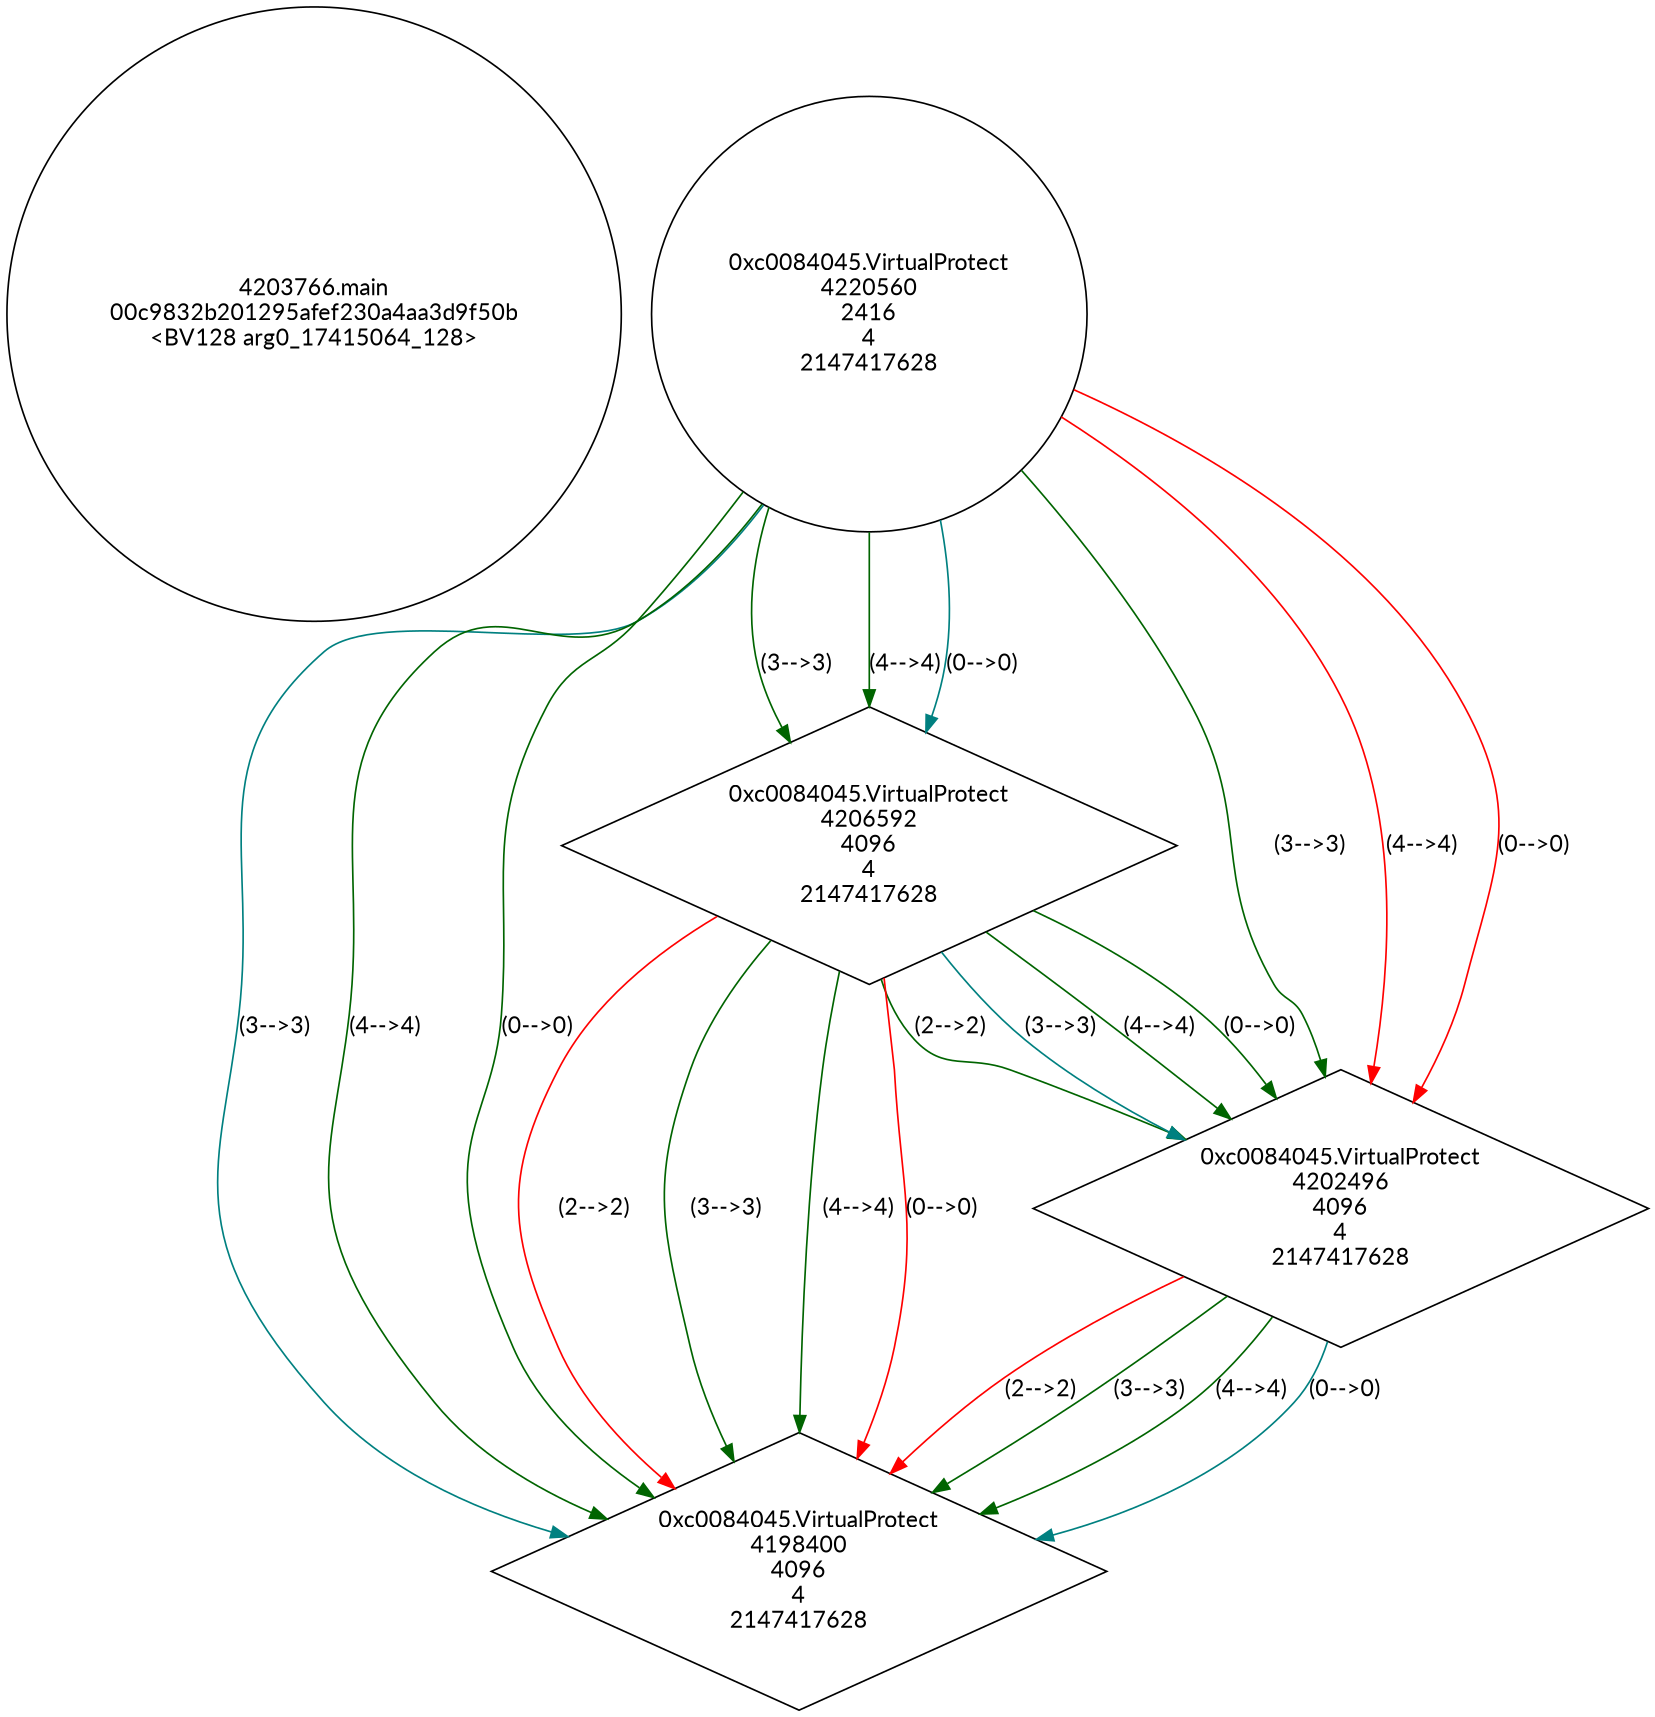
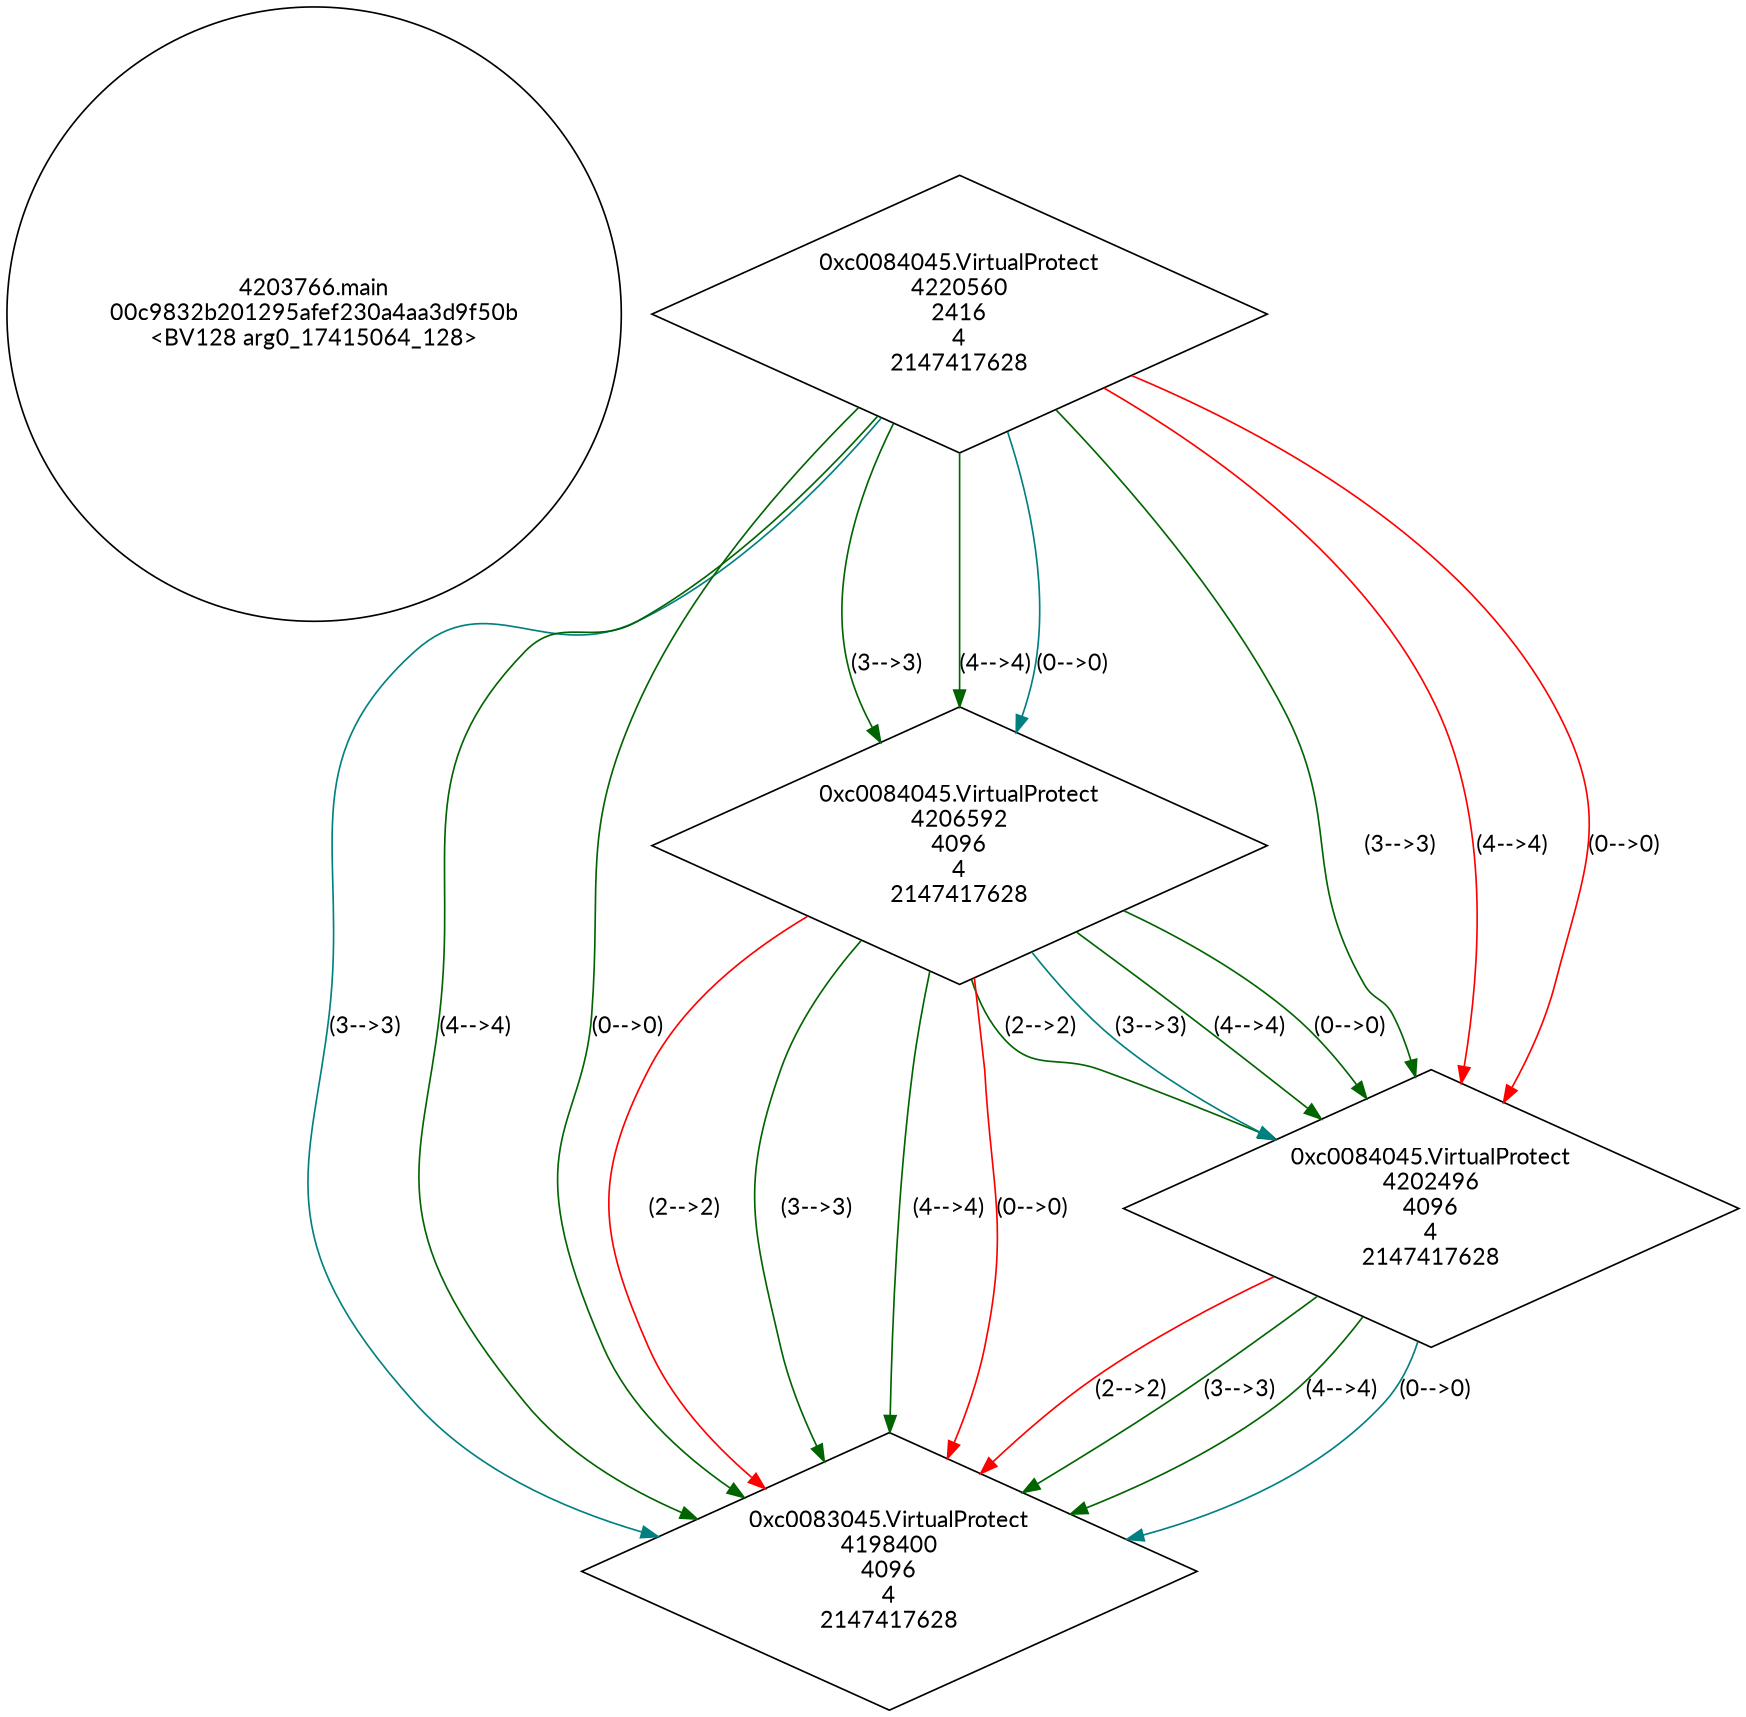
(869, 314) -> (960, 314)
(799, 1571) -> (889, 1571)
